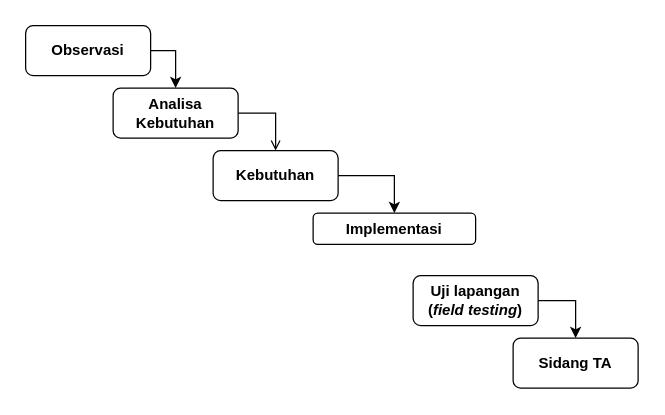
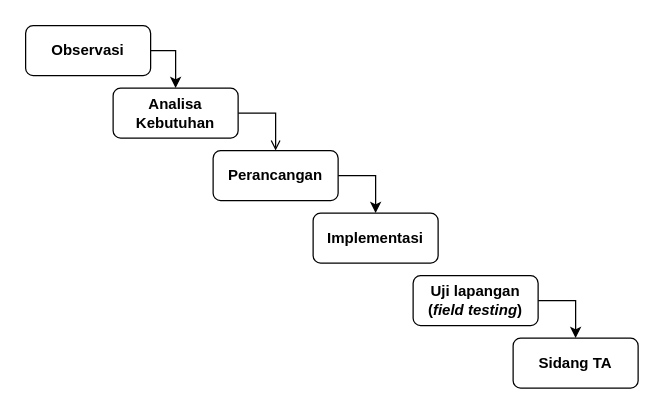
(276, 176) -> (276, 176)
(394, 229) -> (376, 238)
